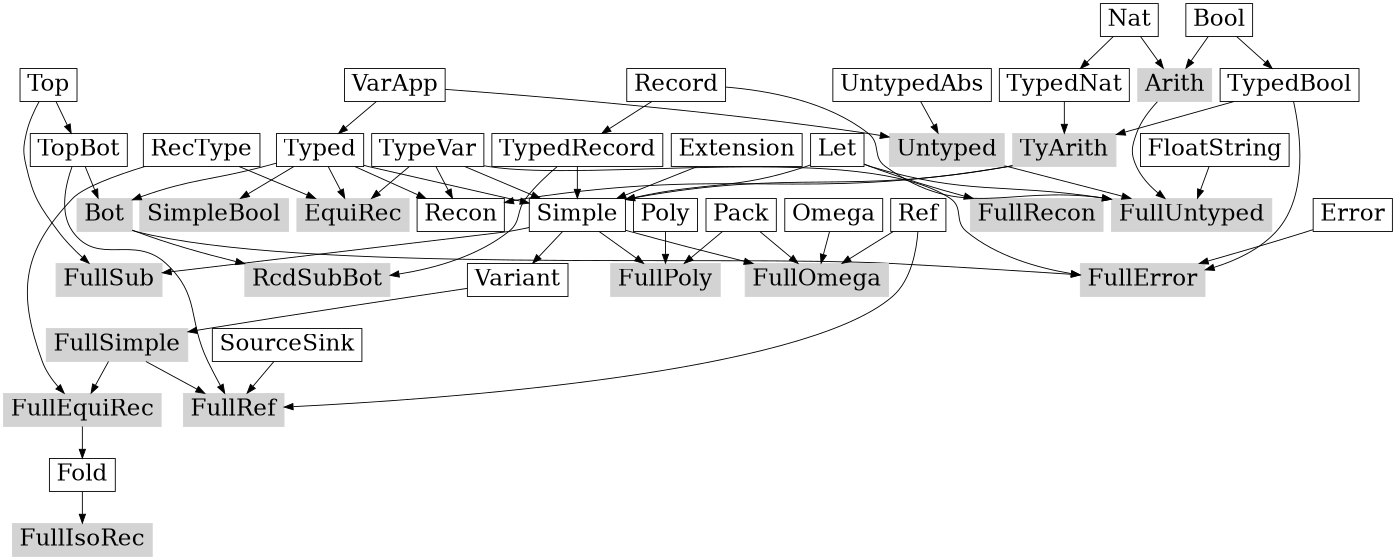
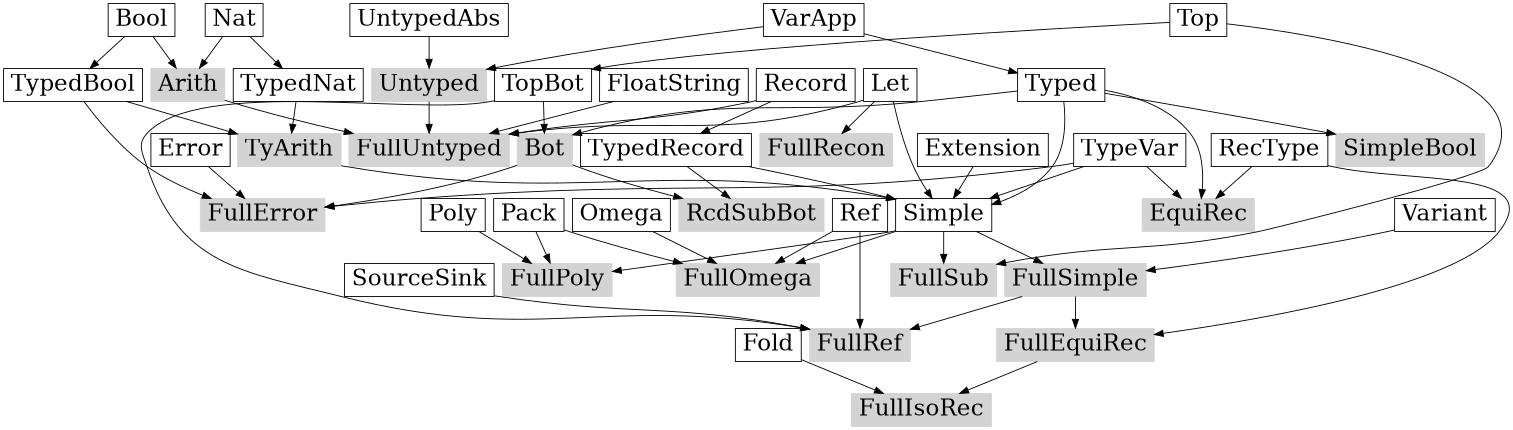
(461, 215) -> none
(551, 244) -> (1005, 246)
(82, 438) -> (1003, 376)
